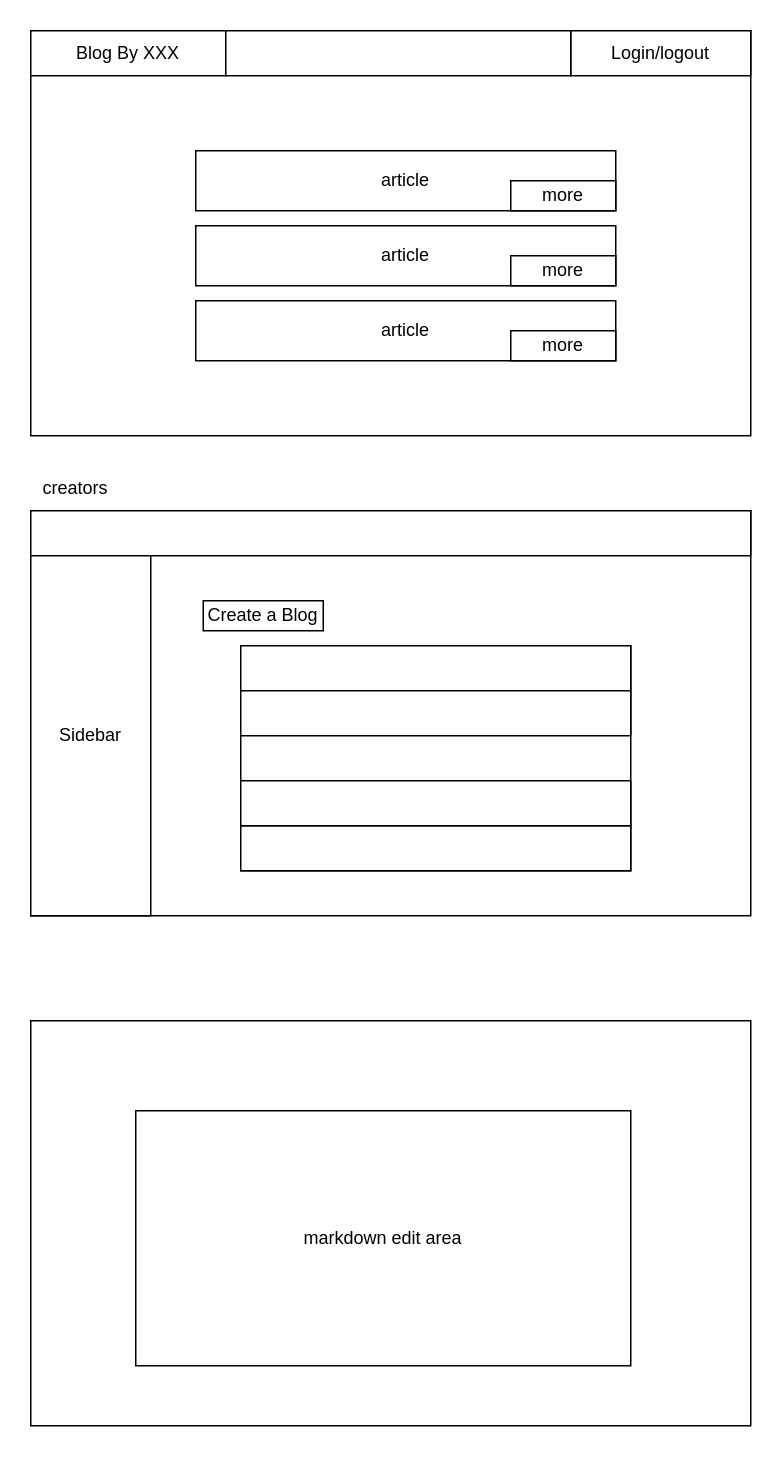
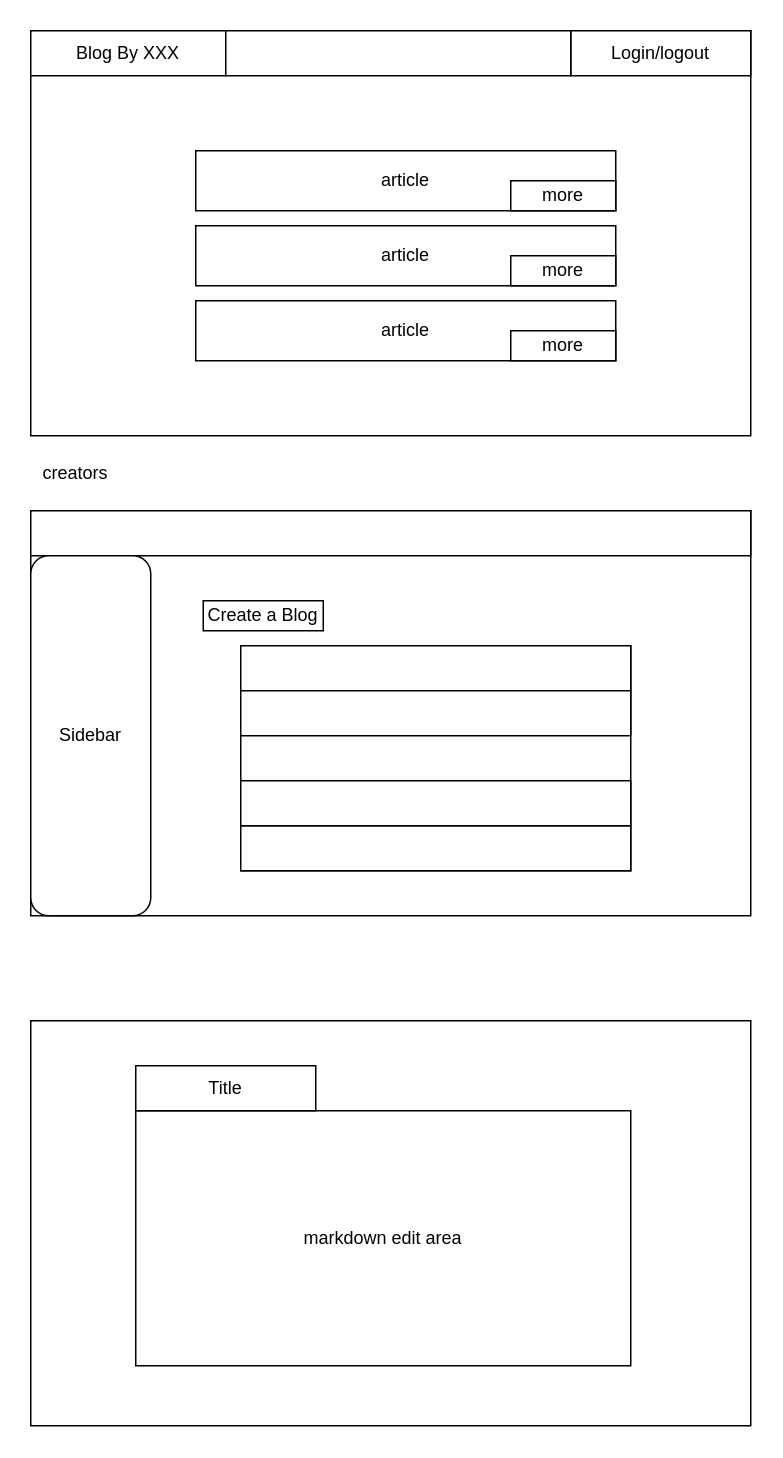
(76, 488) -> (76, 473)
(91, 736) -> (91, 736)
none -> (226, 1088)
